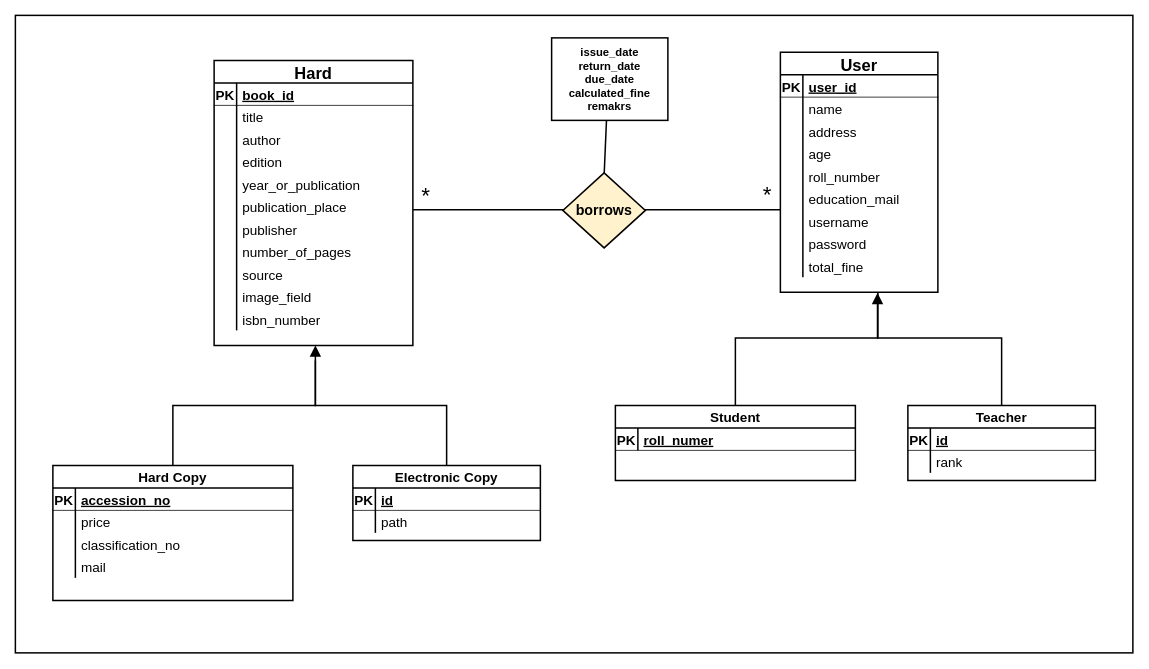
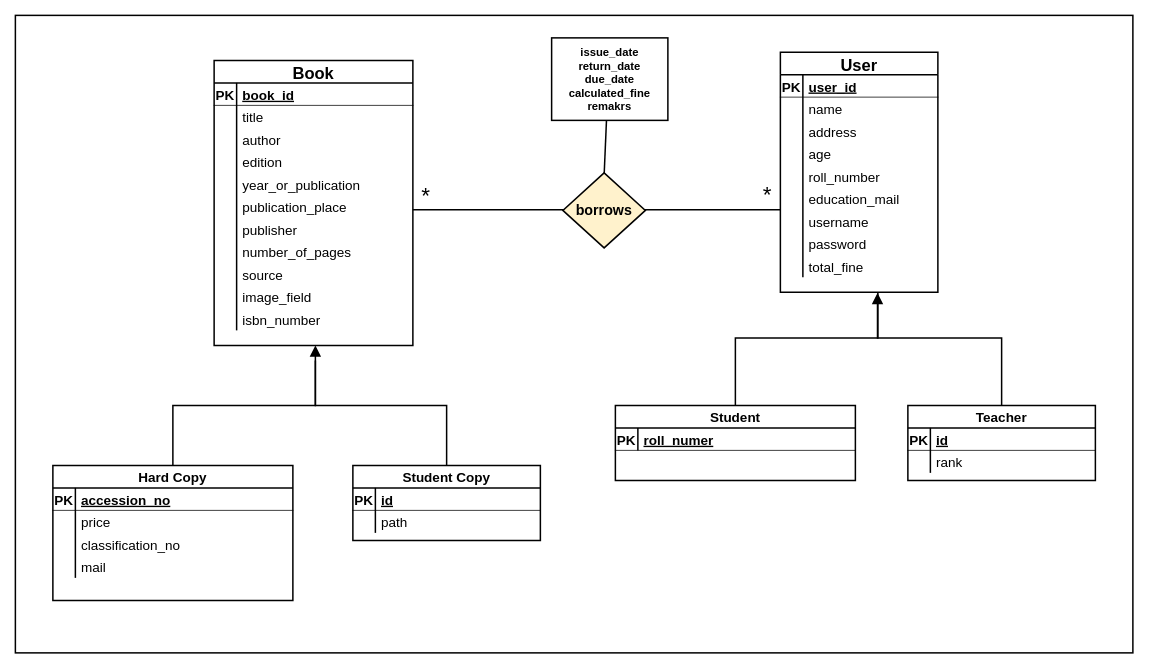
(313, 73) -> (313, 73)
(446, 478) -> (446, 478)
